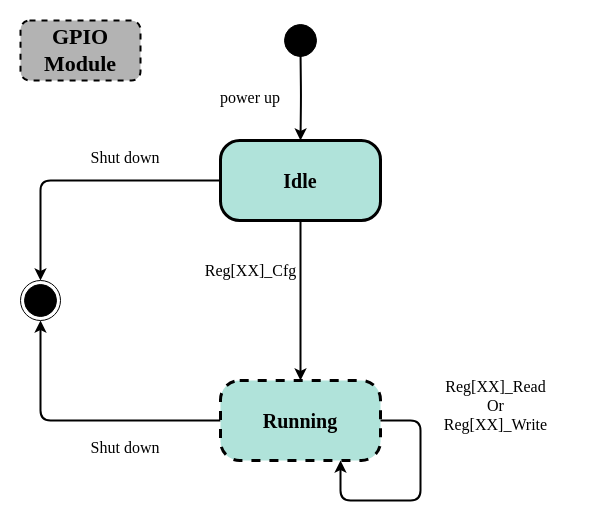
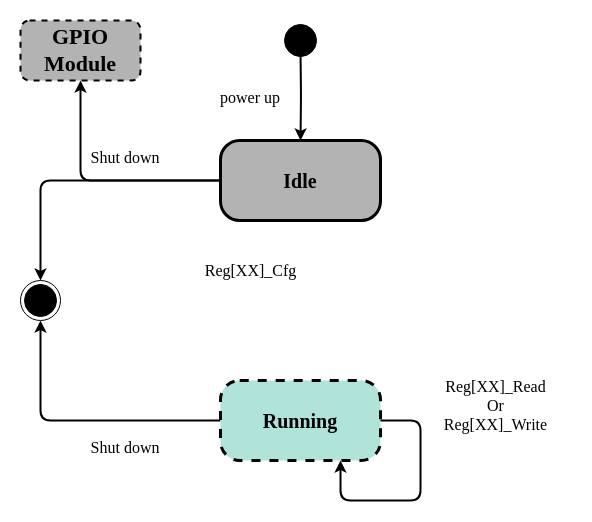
(301, 181) -> (301, 181)
(301, 296) -> (81, 132)
